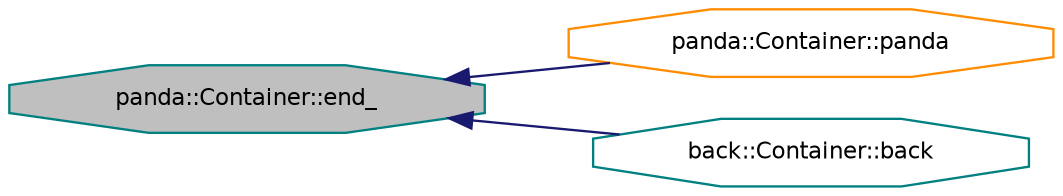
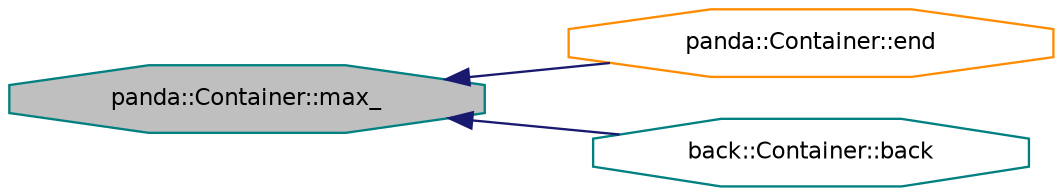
(811, 43) -> (811, 43)
(247, 99) -> (247, 99)
